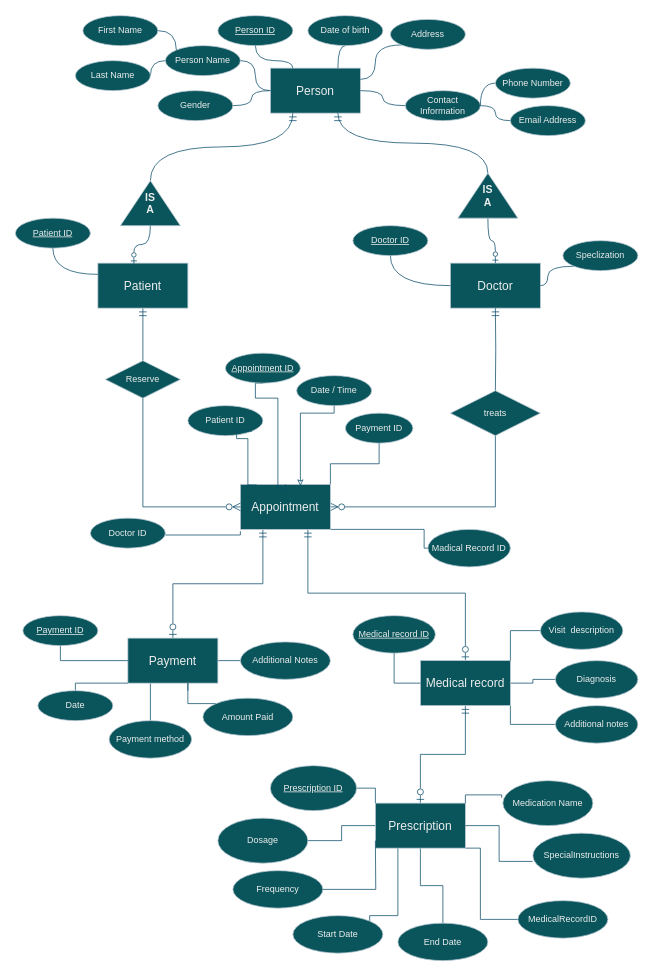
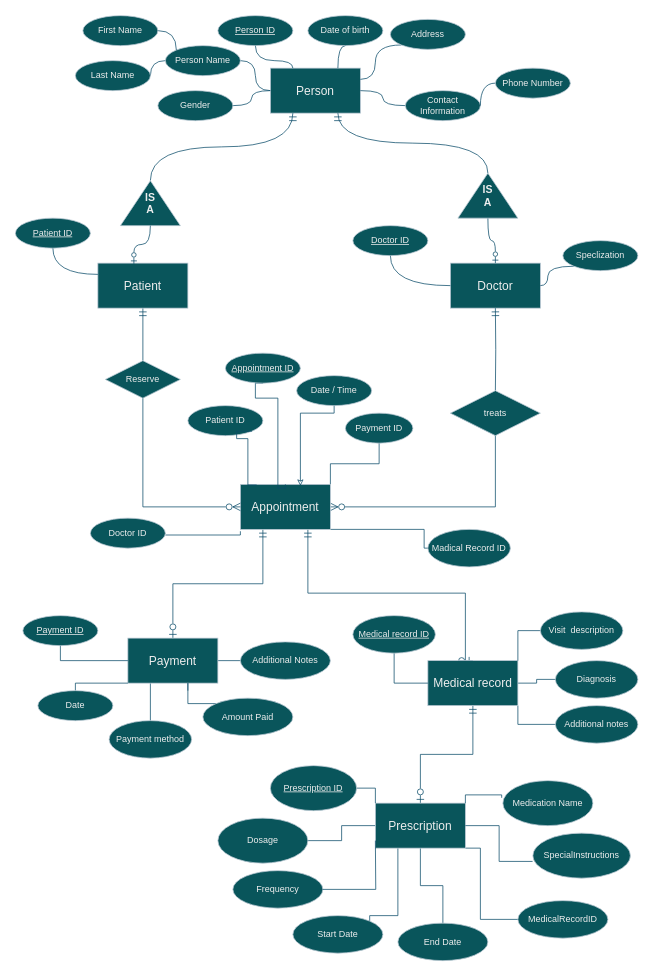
(496, 114) -> none
(548, 120) -> none
(465, 683) -> (473, 683)
